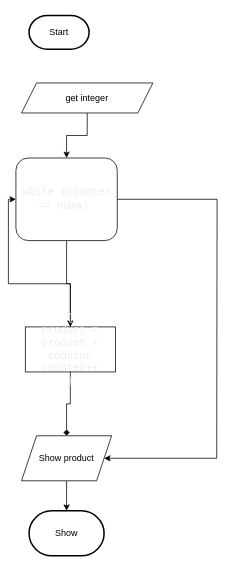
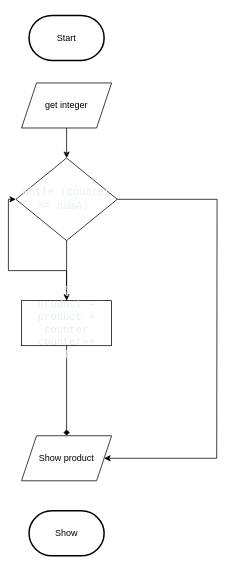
(59, 32) -> (66, 38)
(87, 98) -> (66, 105)
(66, 199) -> (66, 199)
(70, 349) -> (66, 323)
(66, 492) -> none
